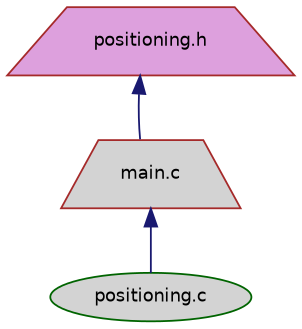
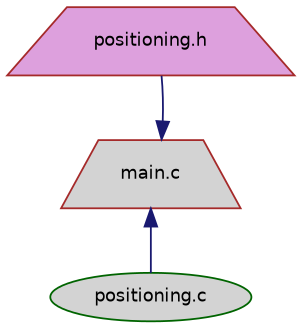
(139, 117) -> (163, 99)
